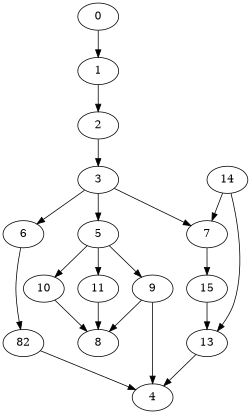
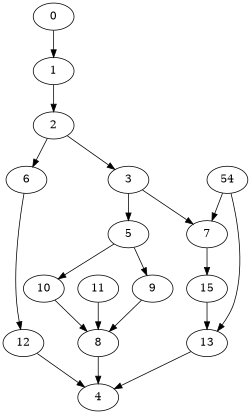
(227, 180) -> (227, 180)
(64, 205) -> (42, 149)
(98, 258) -> none
(153, 339) -> (98, 367)
(23, 343) -> (23, 343)
